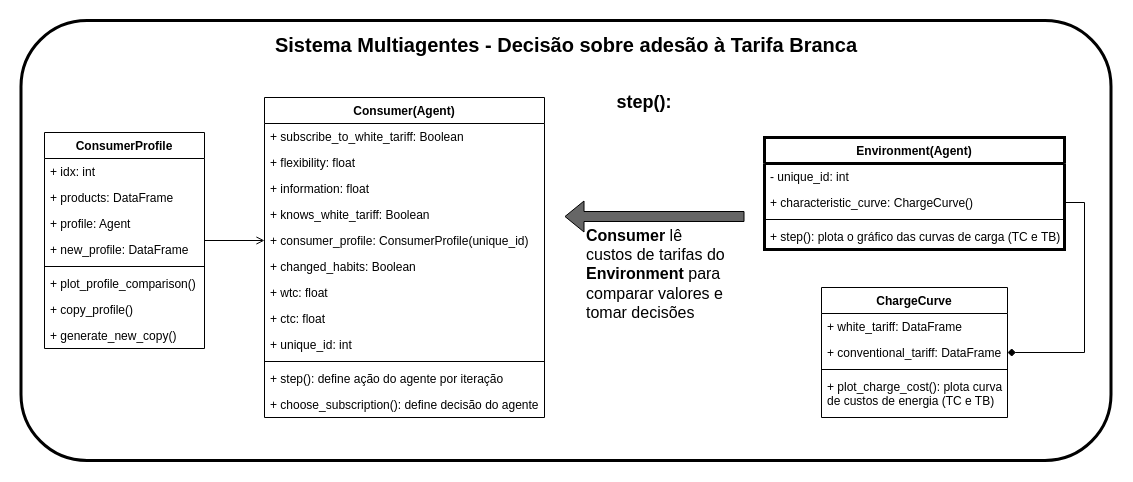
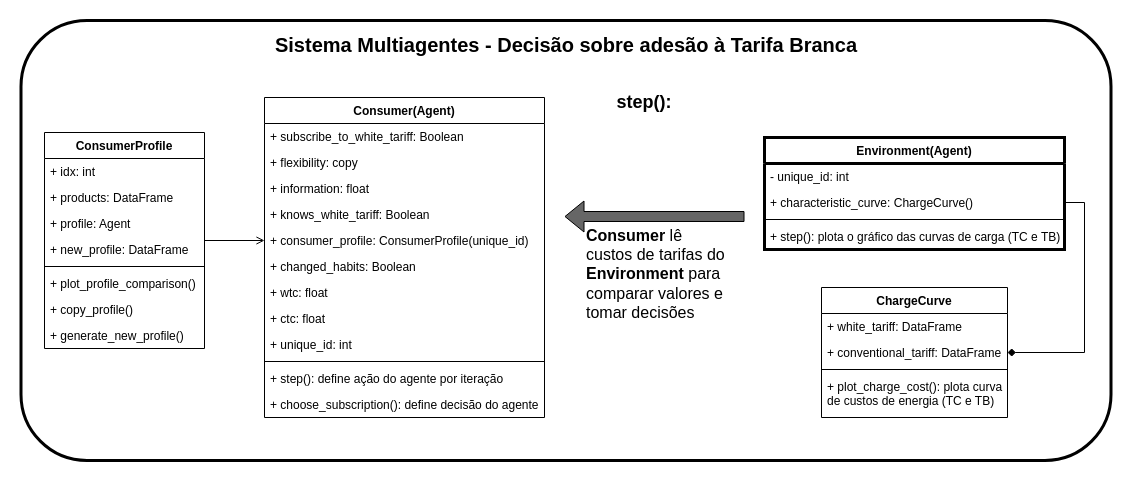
(323, 163) -> (321, 163)
(119, 336) -> (126, 336)
